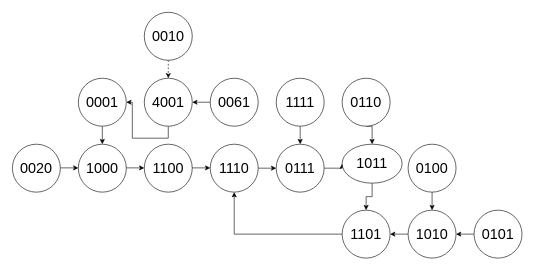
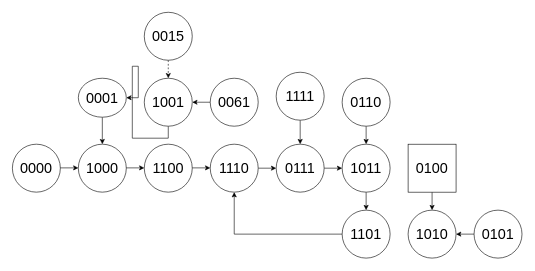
(168, 36) -> (168, 36)
(102, 102) -> (102, 98)
(168, 102) -> (168, 102)
(300, 102) -> (300, 96)
(372, 164) -> (366, 168)
(36, 168) -> (36, 168)
(432, 168) -> (432, 168)
(395, 234) -> none
